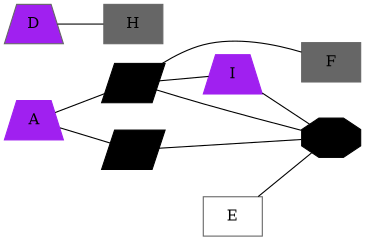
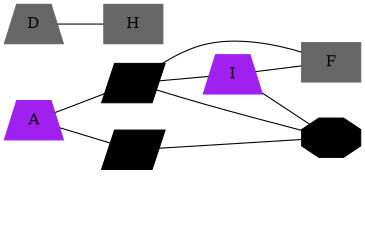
(34, 24) -> (34, 24)
none -> (279, 69)
(233, 216) -> none
